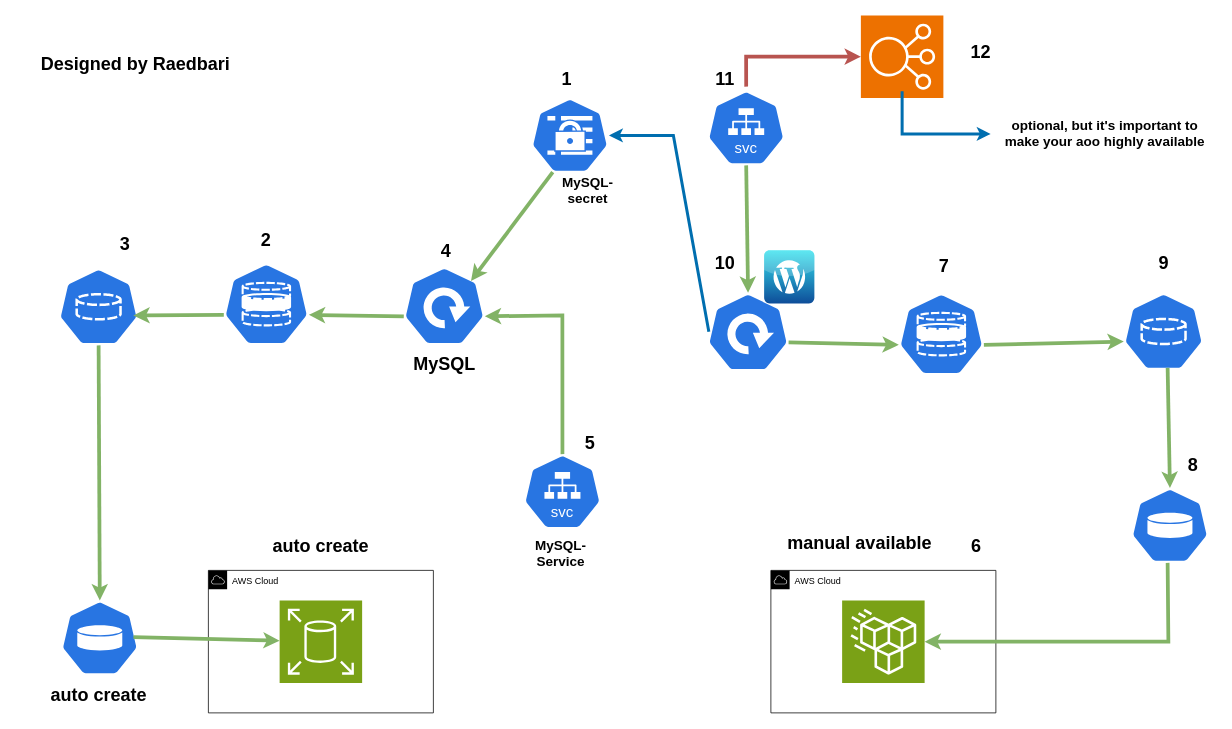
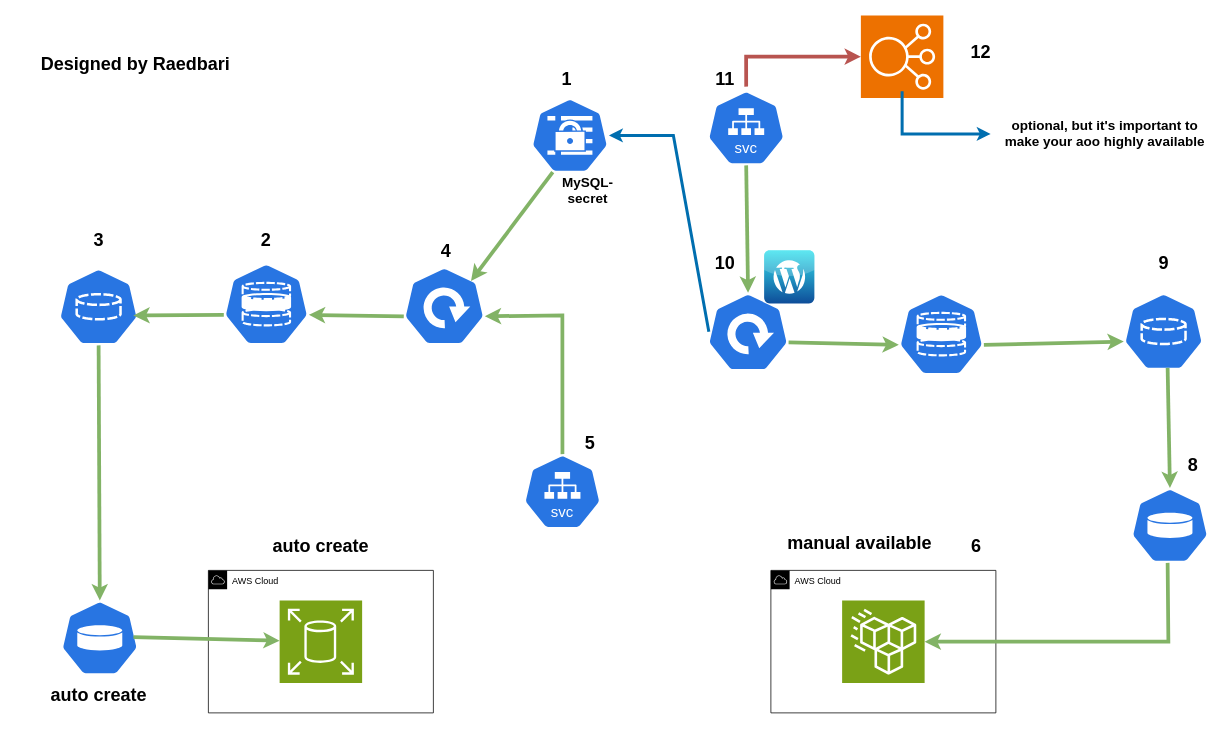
(125, 244) -> (98, 240)
(944, 266) -> none
(444, 364) -> none
(561, 554) -> none
